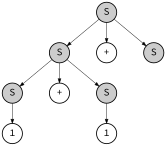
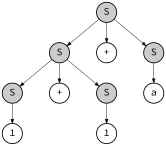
none -> (154, 93)
